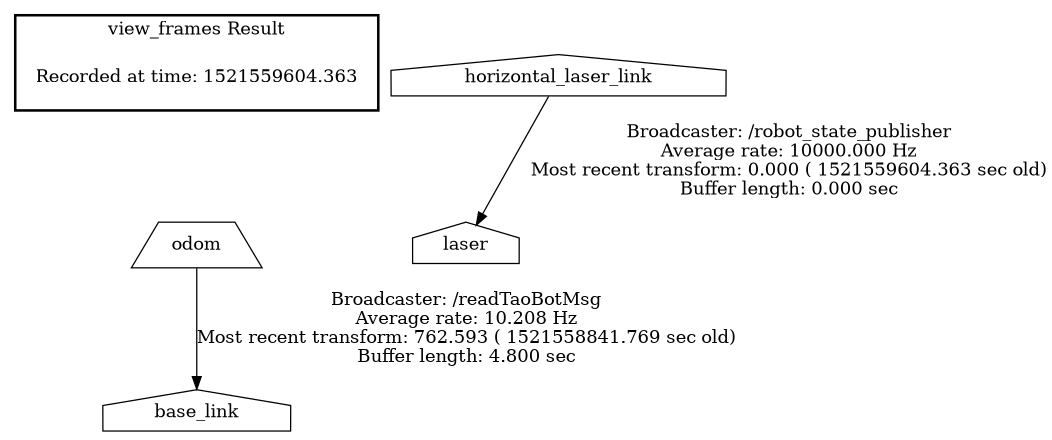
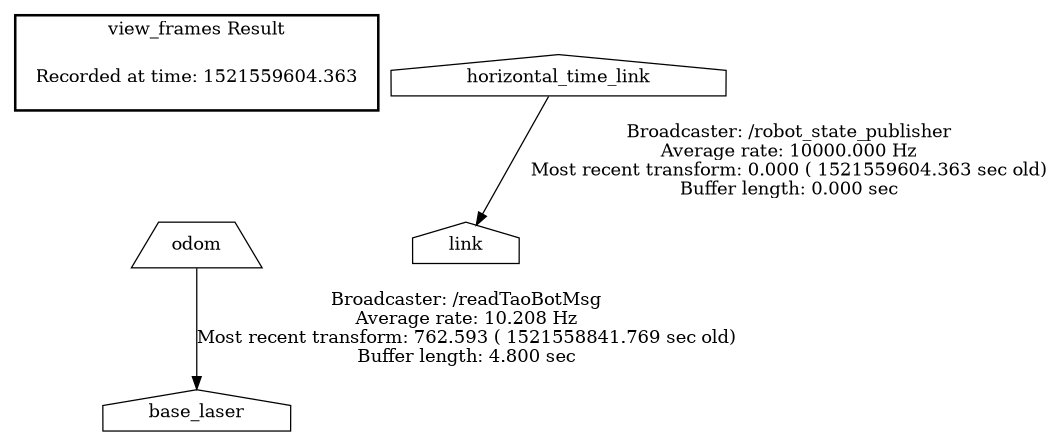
(559, 77) -> (559, 77)
(466, 245) -> (466, 245)
(197, 413) -> (197, 413)
